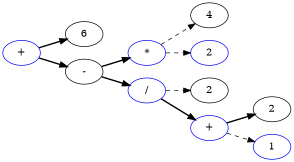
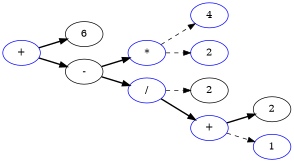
(209, 15) -> (209, 15)
